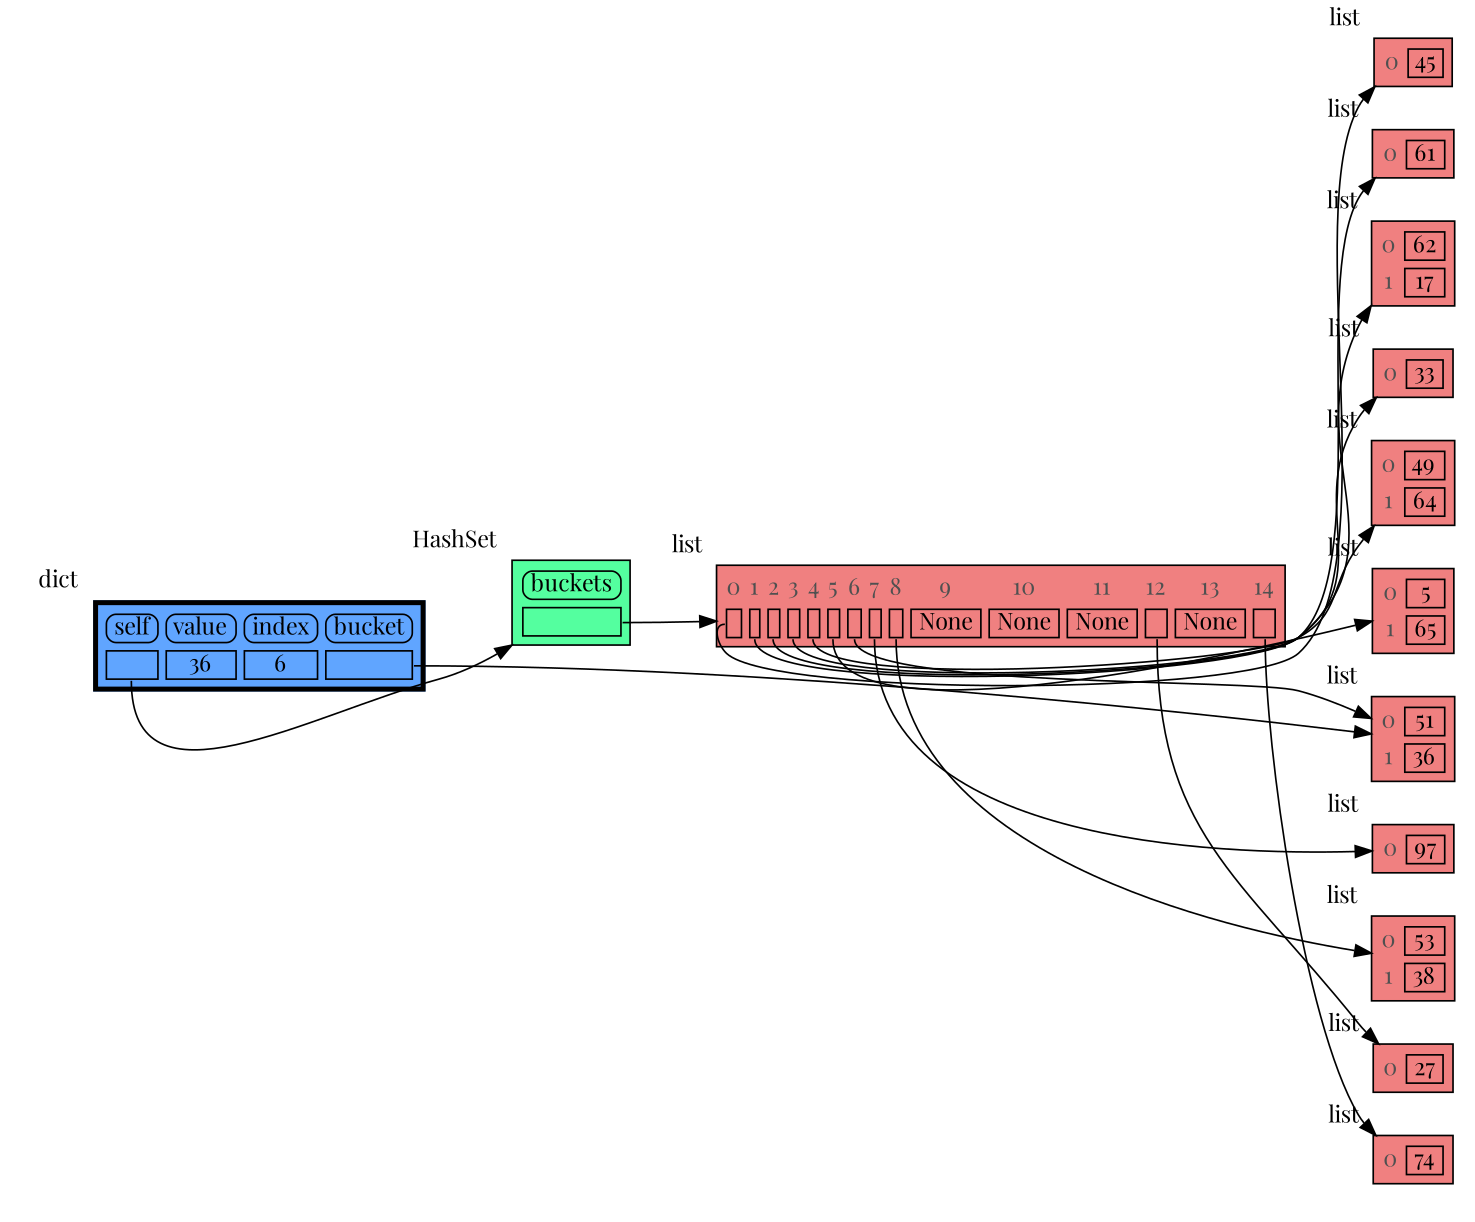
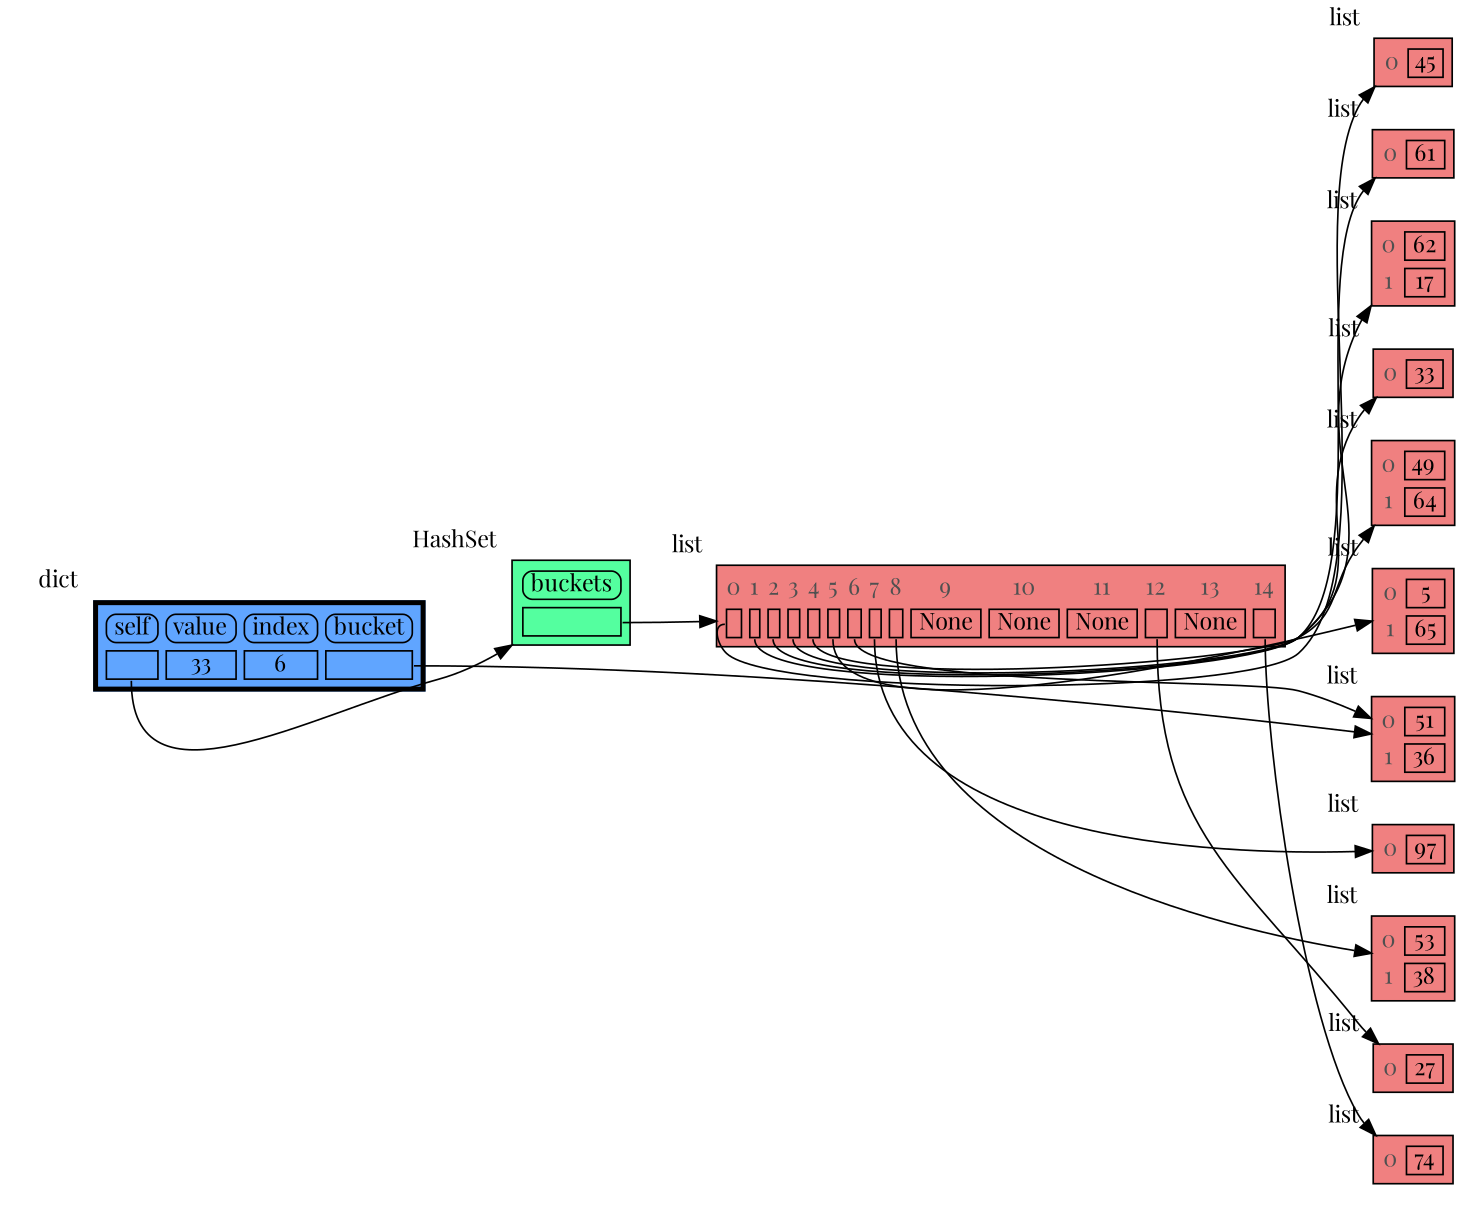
(201, 664) -> (201, 664)
